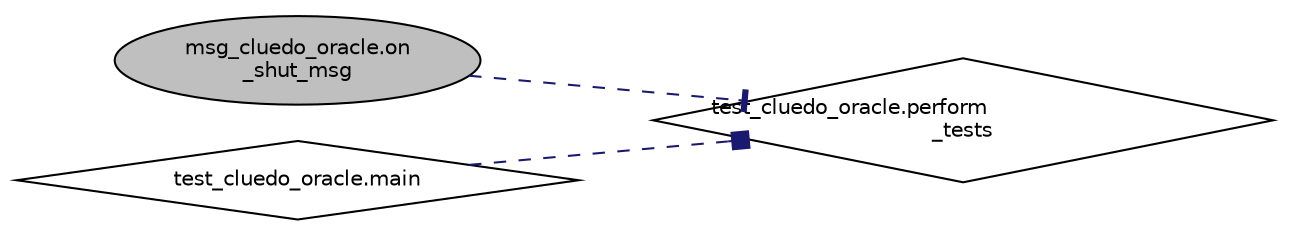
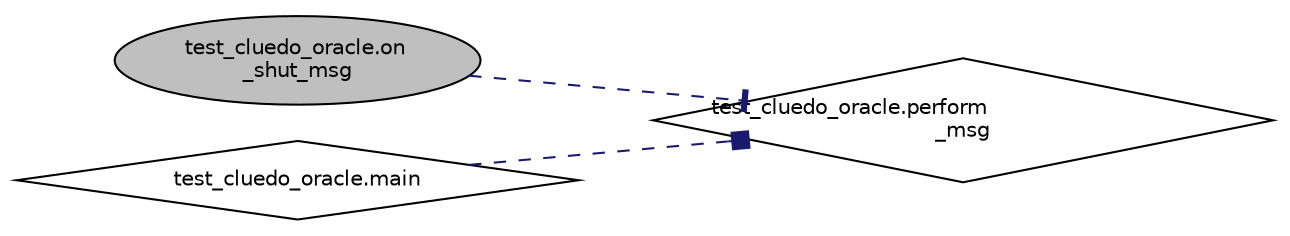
(298, 60) -> (298, 60)
(963, 120) -> (963, 120)
